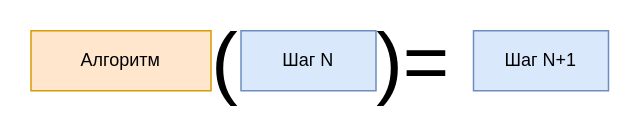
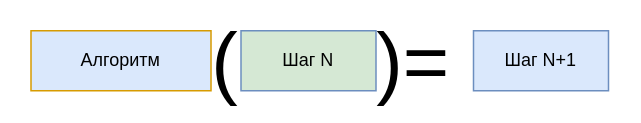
(121, 61) -> (121, 61)
(308, 61) -> (308, 61)
